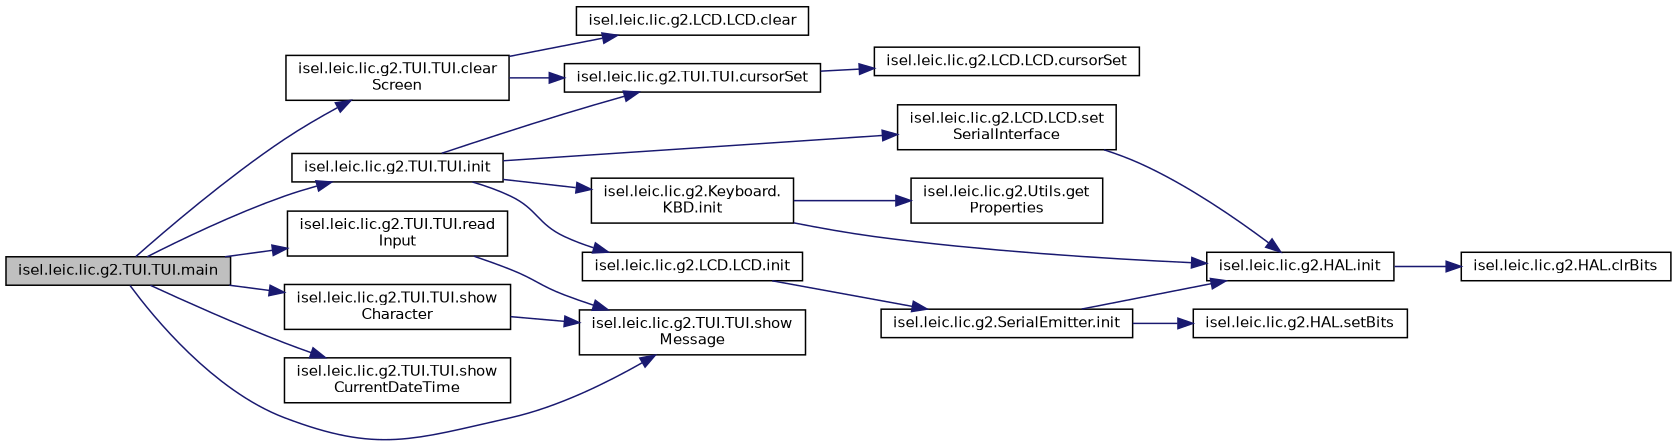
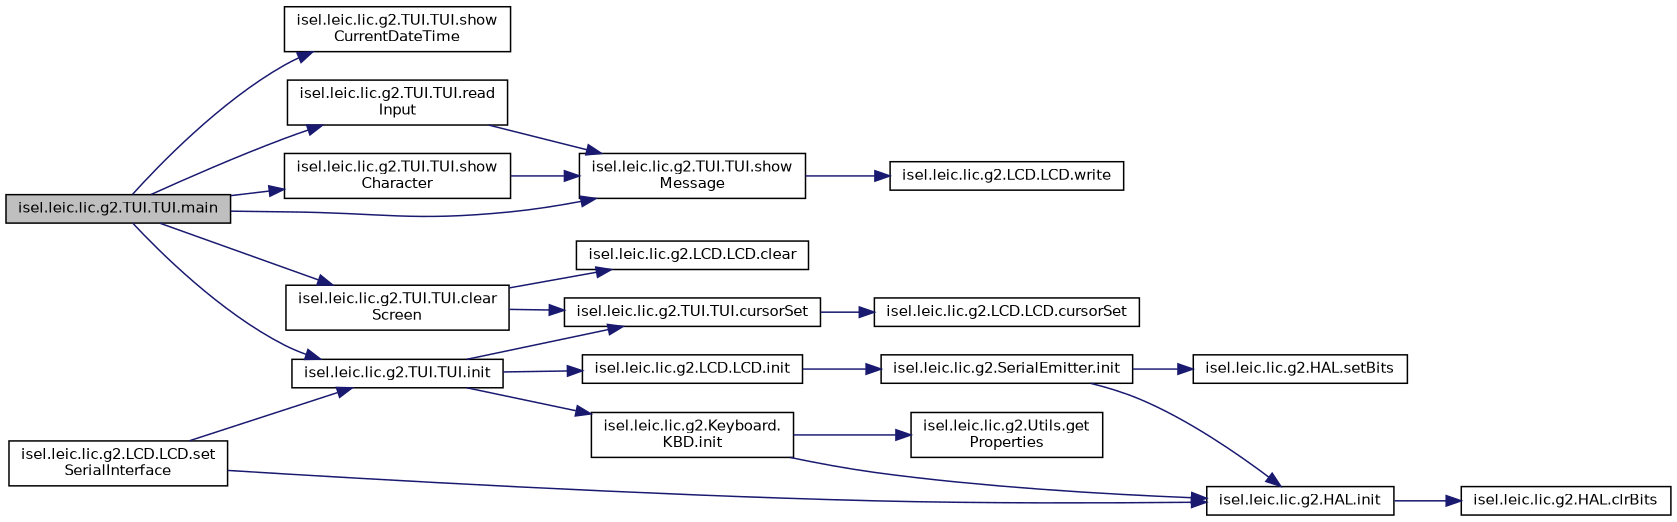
(693, 148) -> (264, 417)
none -> (1007, 176)
